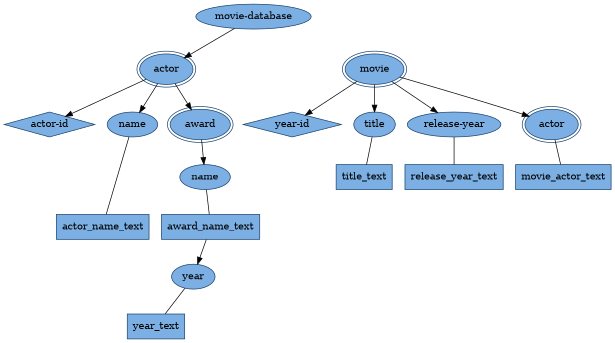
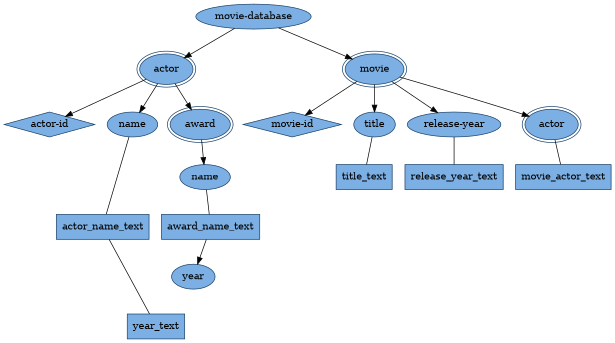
none -> (312, 42)
(292, 124) -> (292, 124)
(175, 301) -> (129, 277)
